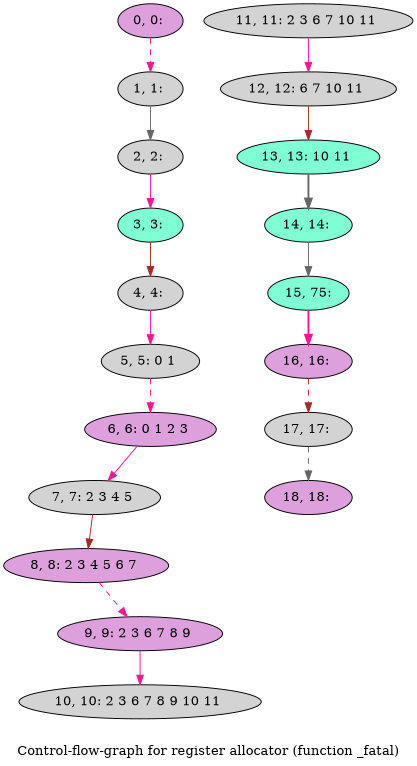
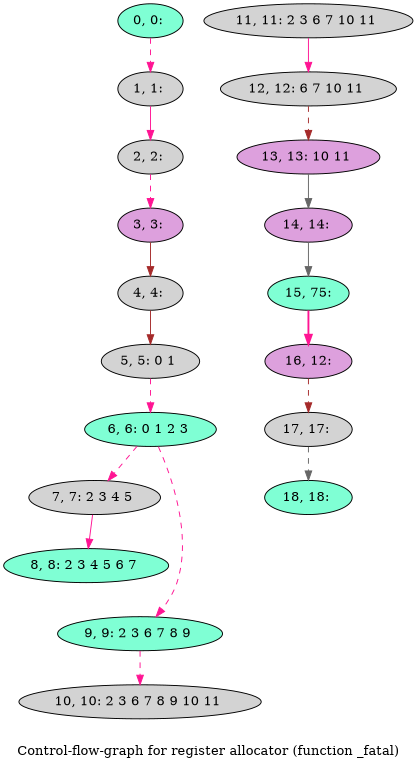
(150, 21) -> (150, 21)
(150, 118) -> (150, 118)
(308, 118) -> (308, 118)
(308, 157) -> (308, 157)
(150, 186) -> (150, 186)
(308, 186) -> (308, 186)
(150, 225) -> (150, 225)
(308, 225) -> (308, 225)
(150, 323) -> (150, 323)
(308, 361) -> (308, 361)
(150, 429) -> (150, 429)
(126, 460) -> (126, 460)
(308, 498) -> (308, 498)
(91, 527) -> (91, 527)
(86, 566) -> (86, 566)
(110, 596) -> (181, 529)
(140, 634) -> (140, 634)
(140, 663) -> (140, 663)
